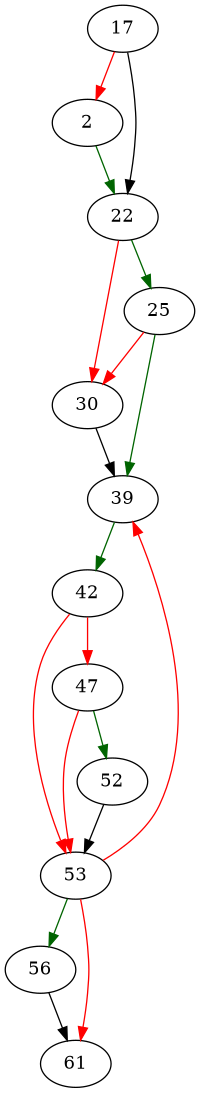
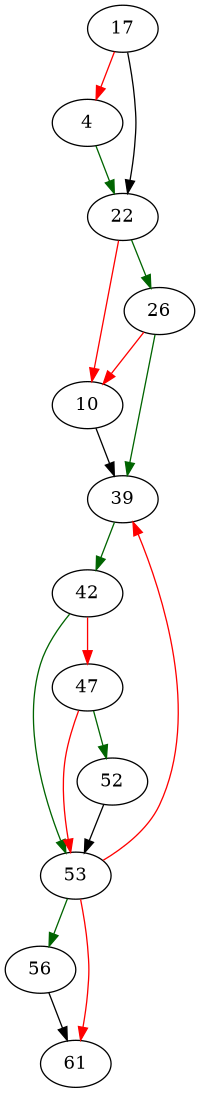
(88, 123) -> (88, 123)
(159, 311) -> (159, 311)
(88, 405) -> (88, 405)
(34, 725) -> (34, 725)
